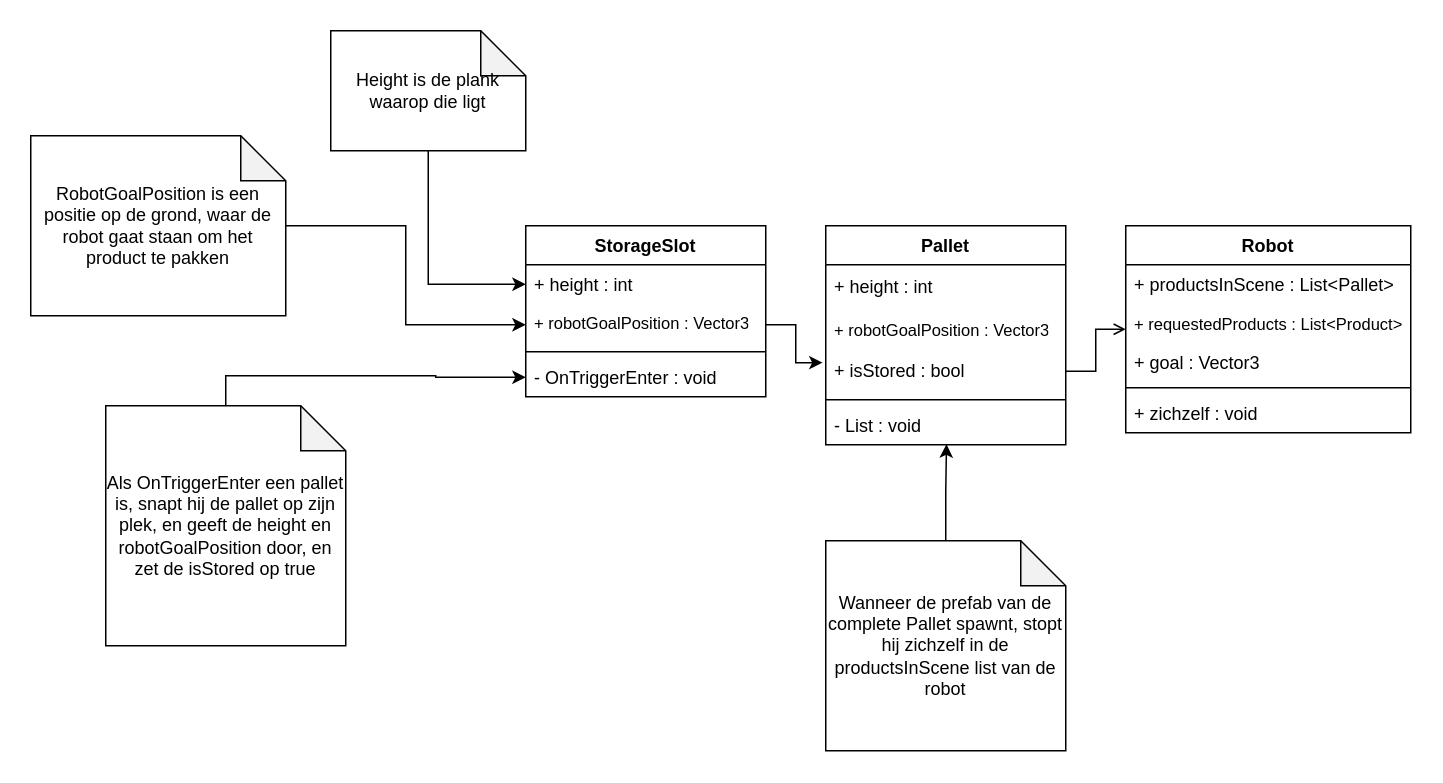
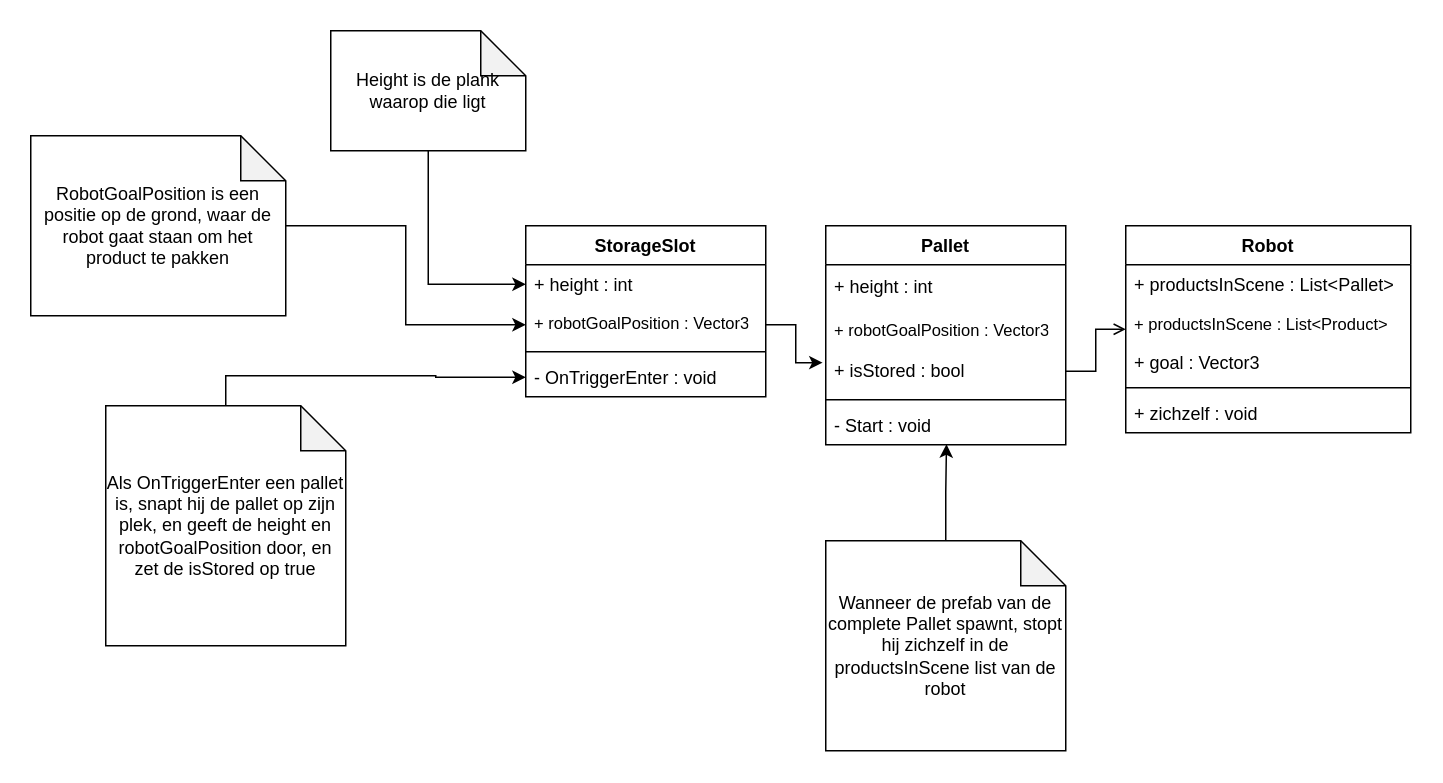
(1270, 336) -> (1270, 336)
(886, 427) -> (894, 427)
